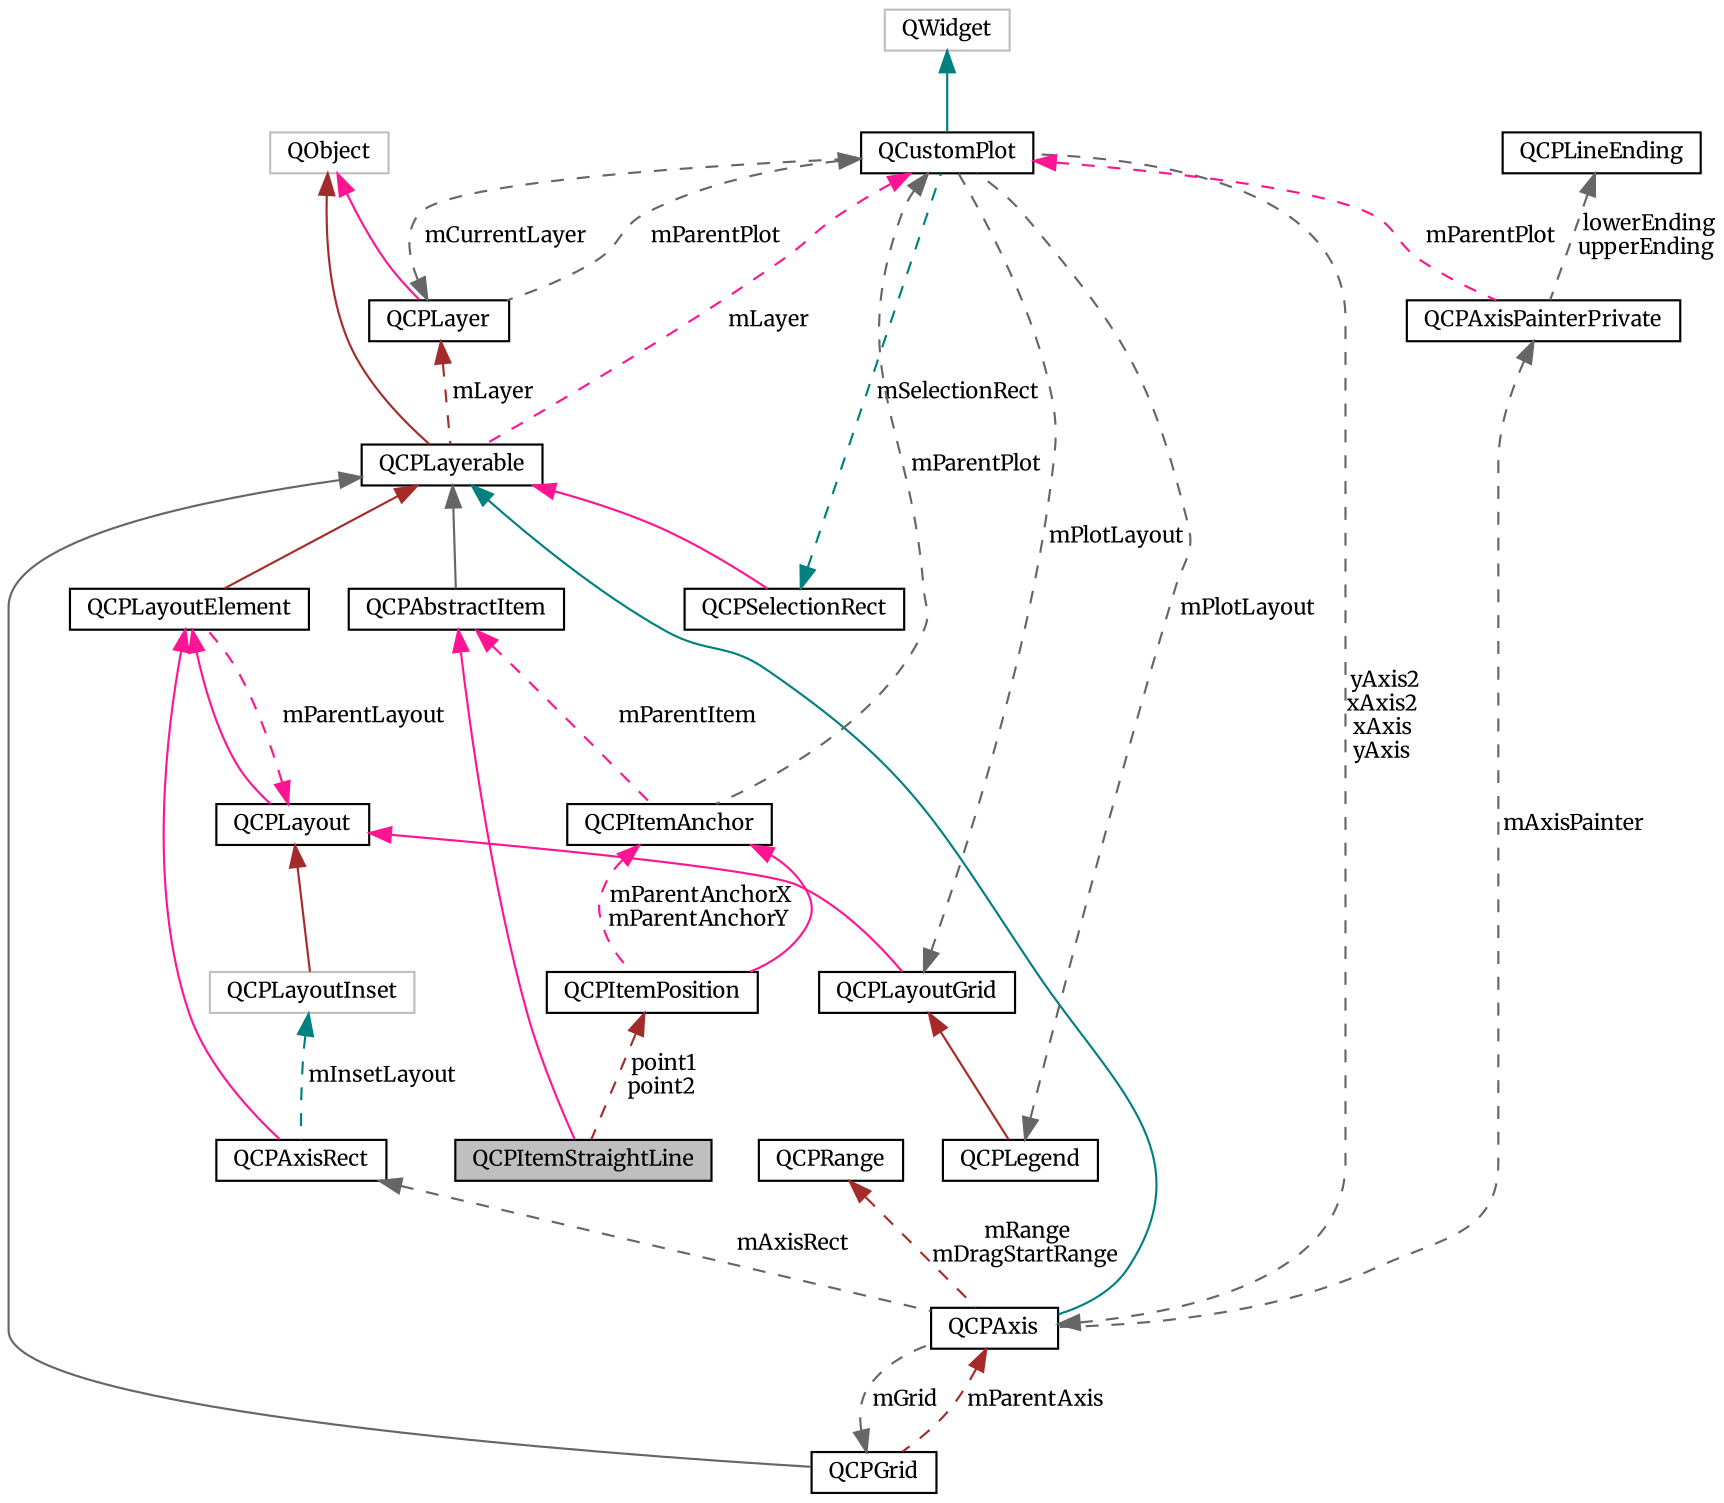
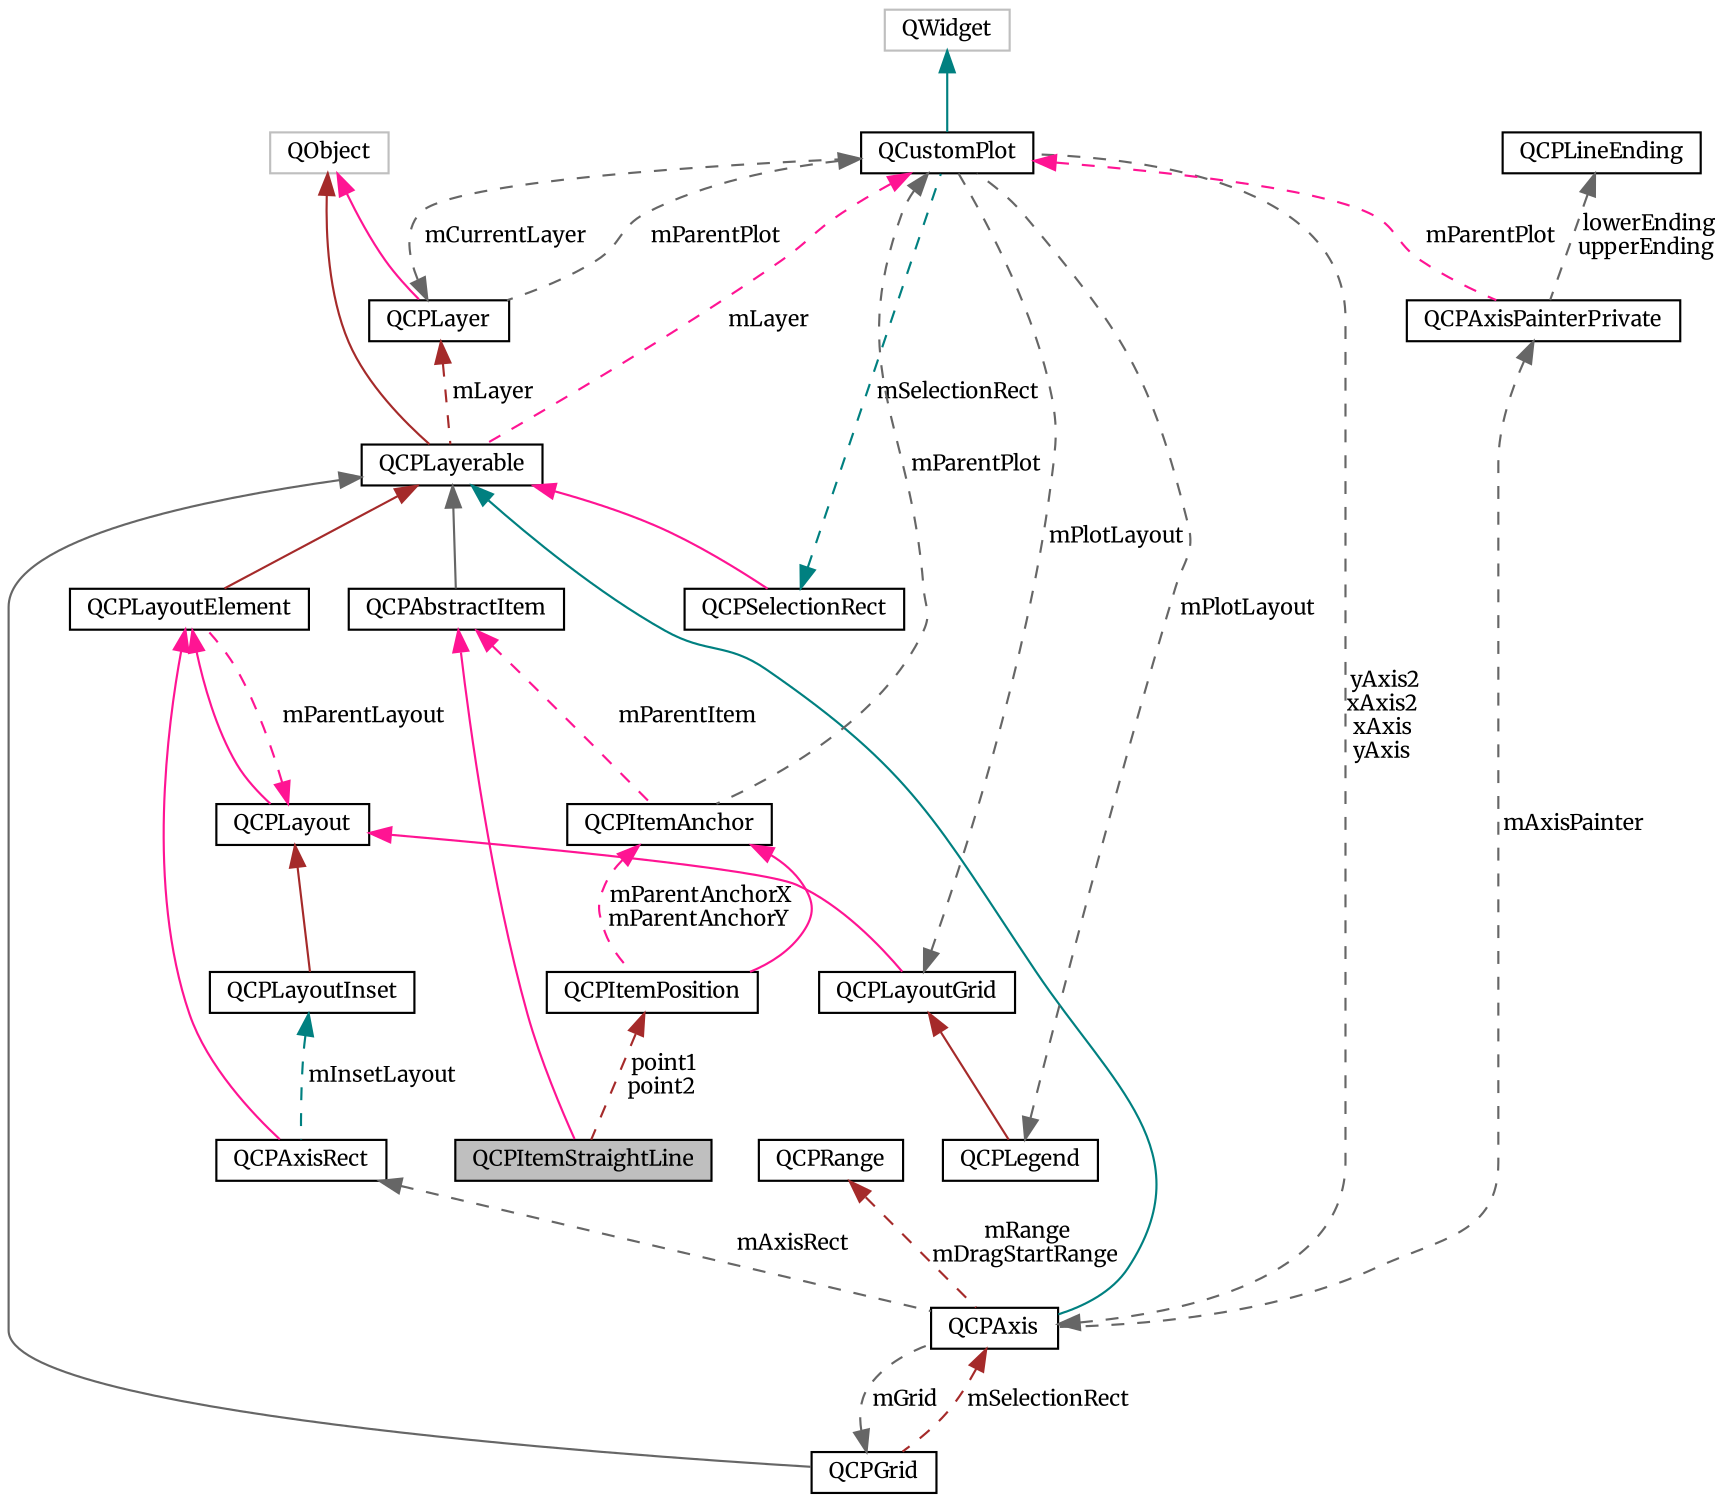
(312, 992) -> (312, 992)
(1034, 1400) -> (1046, 1400)
